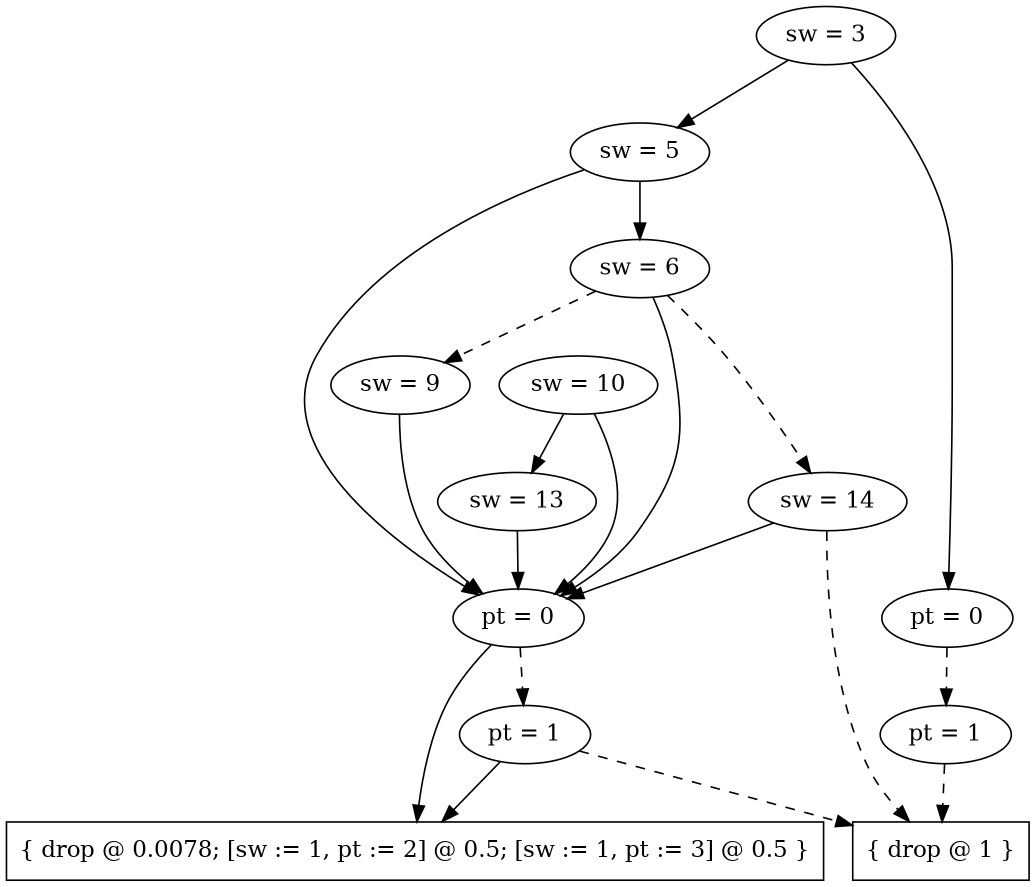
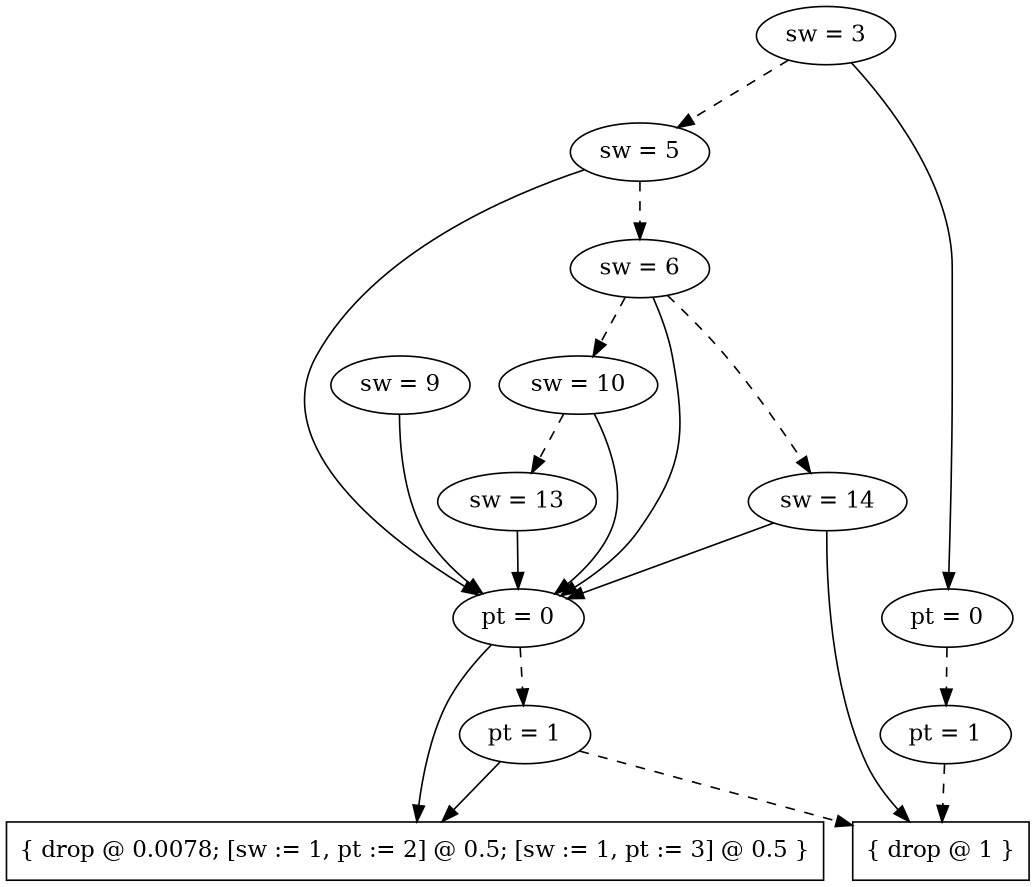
(740, 90) -> (740, 90)
(640, 202) -> (640, 202)
(527, 323) -> (613, 320)
(552, 436) -> (552, 436)
(840, 677) -> (840, 677)
